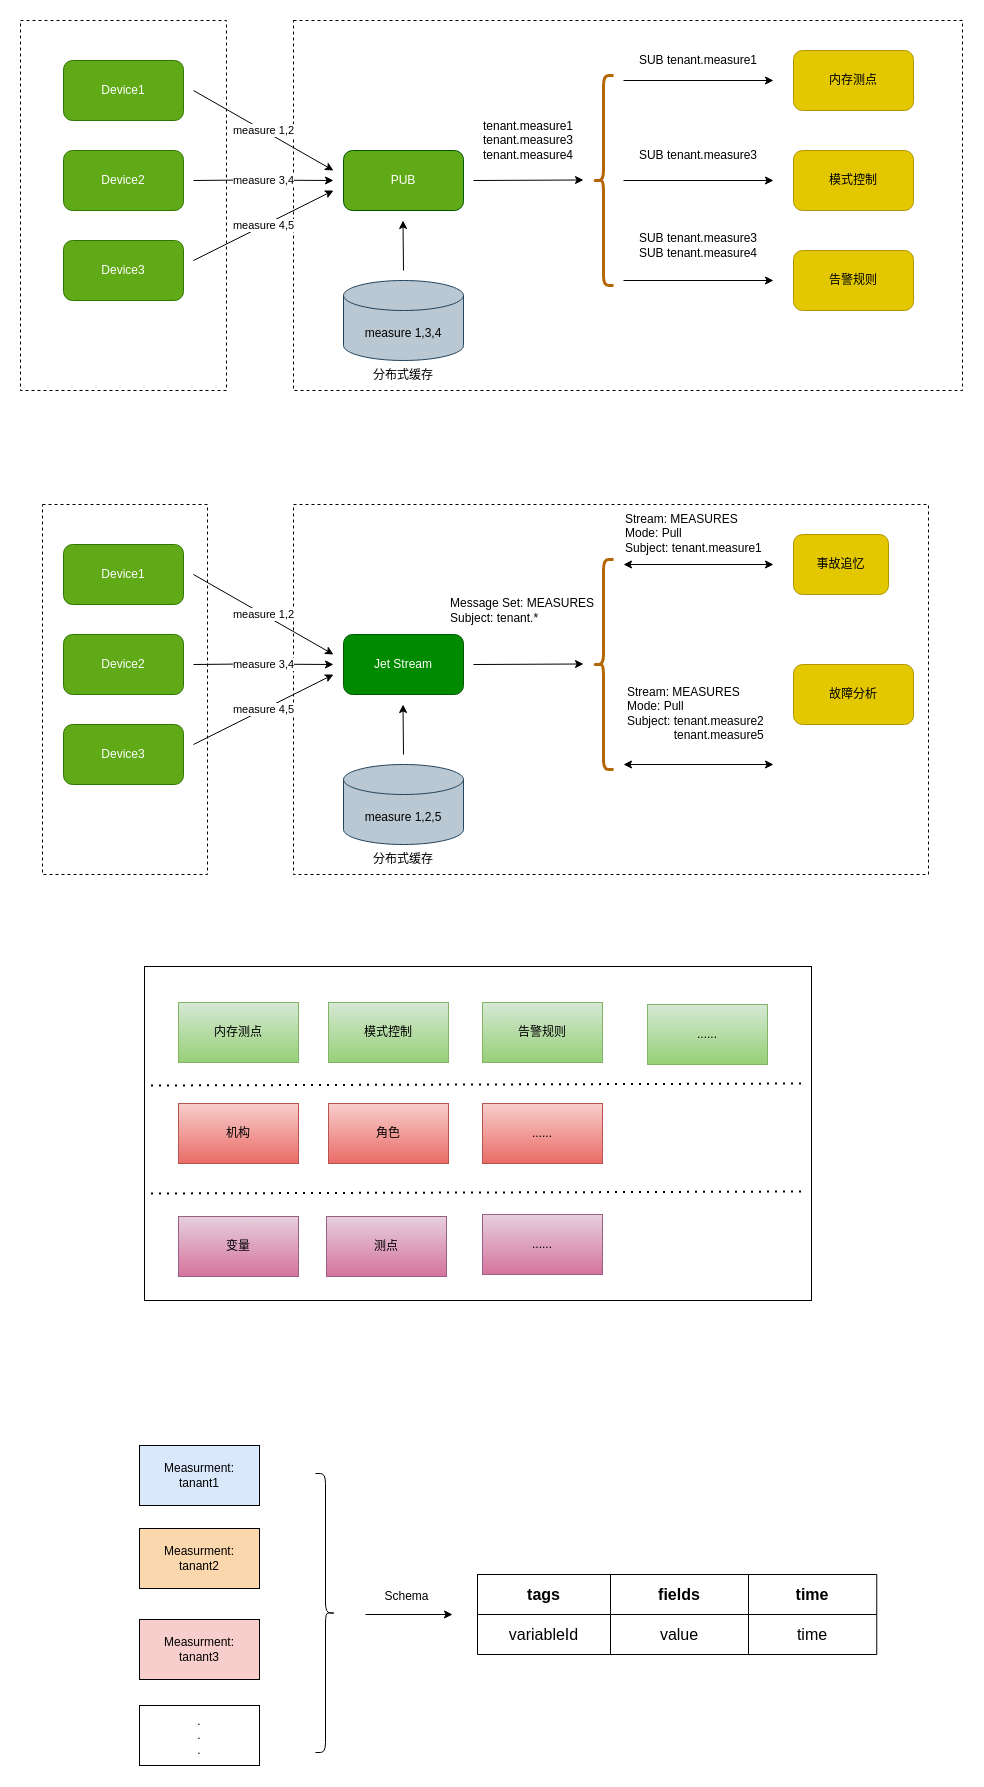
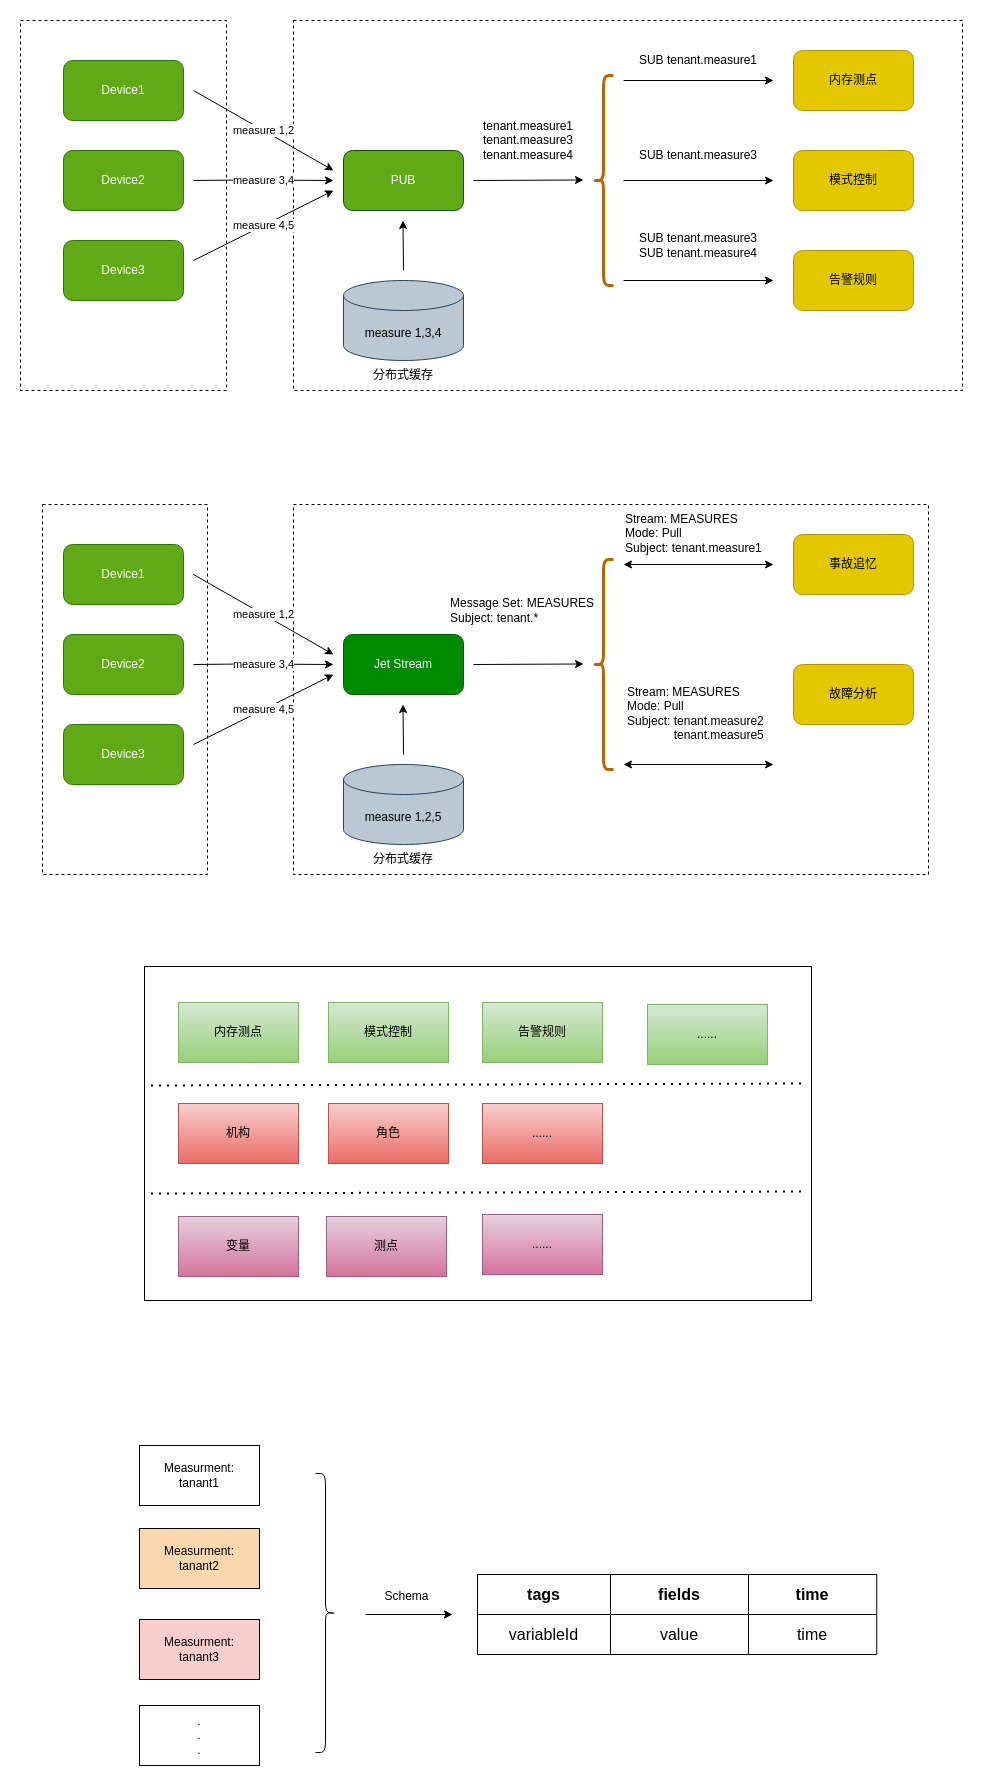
(841, 565) -> (854, 565)
(200, 1476) -> (200, 1476)
